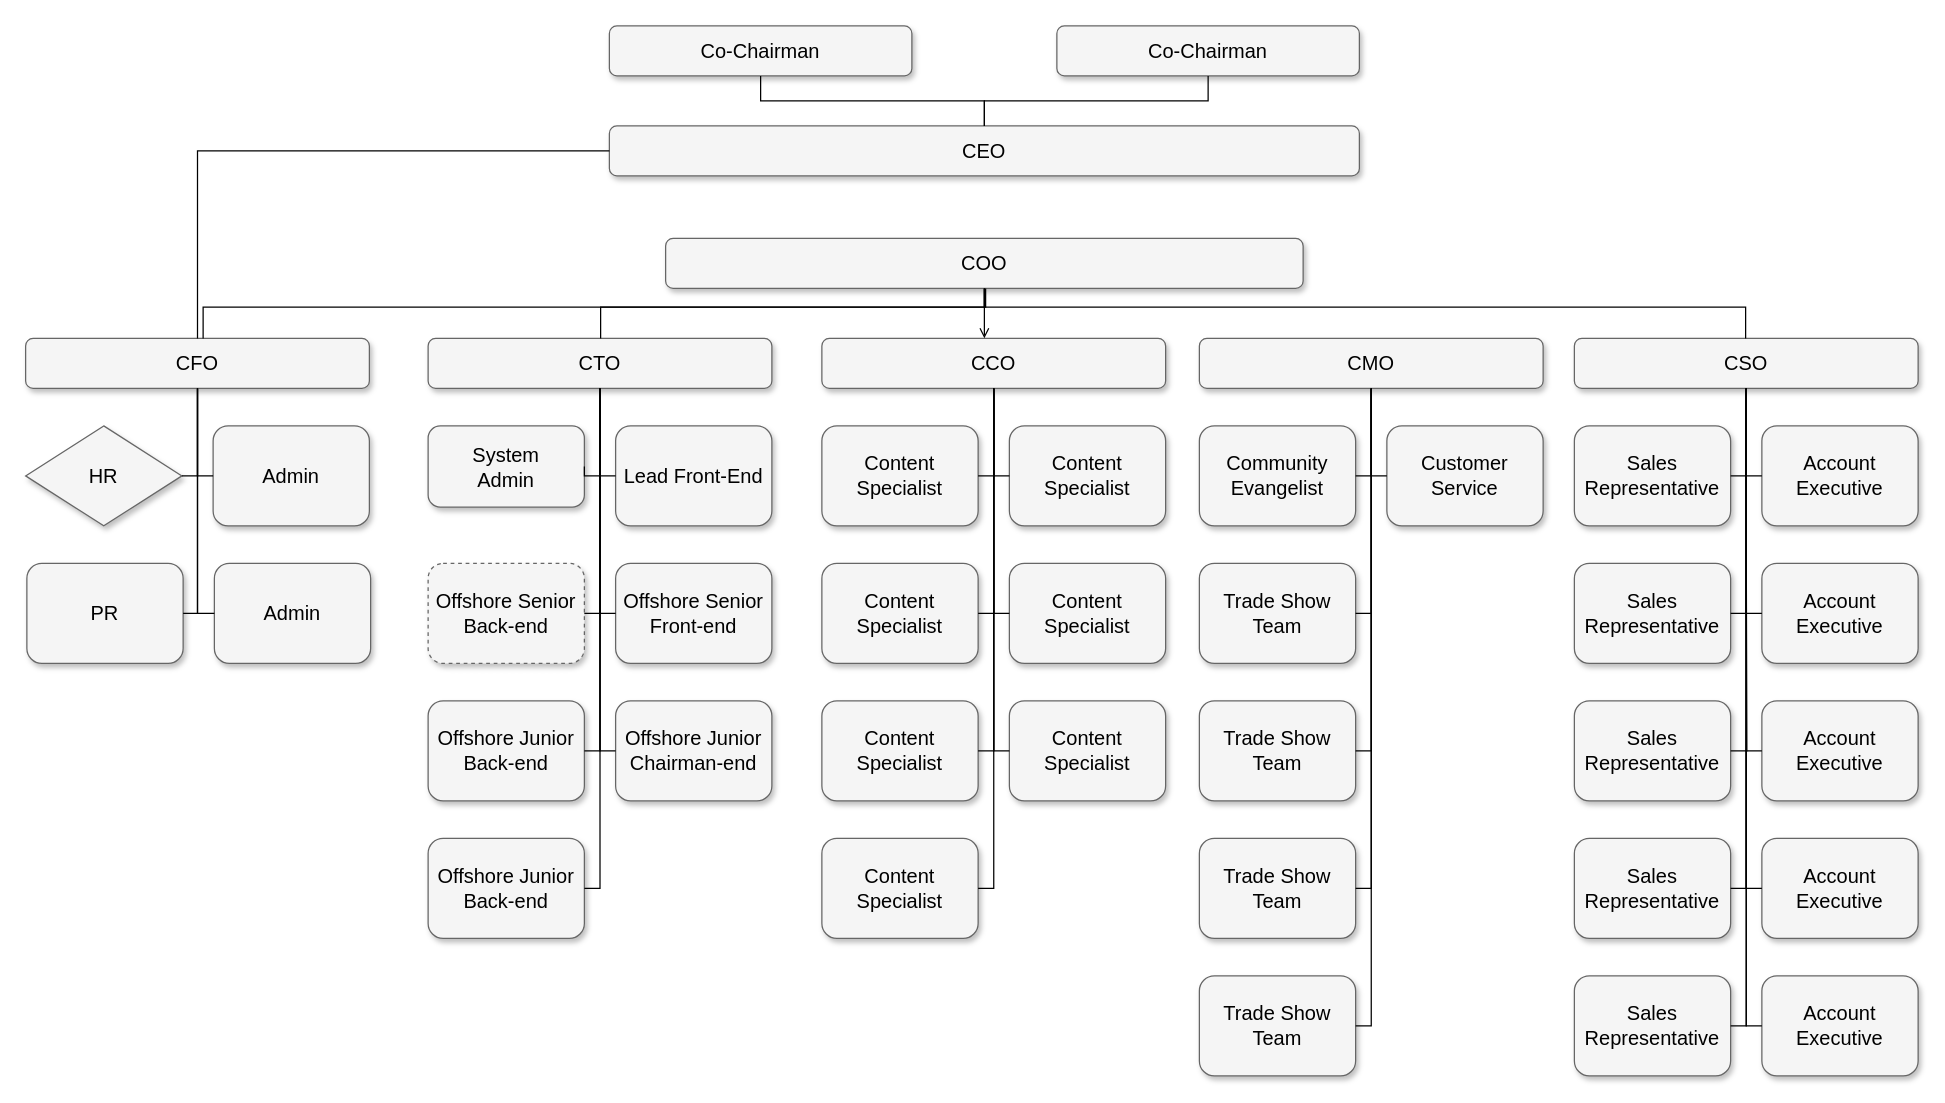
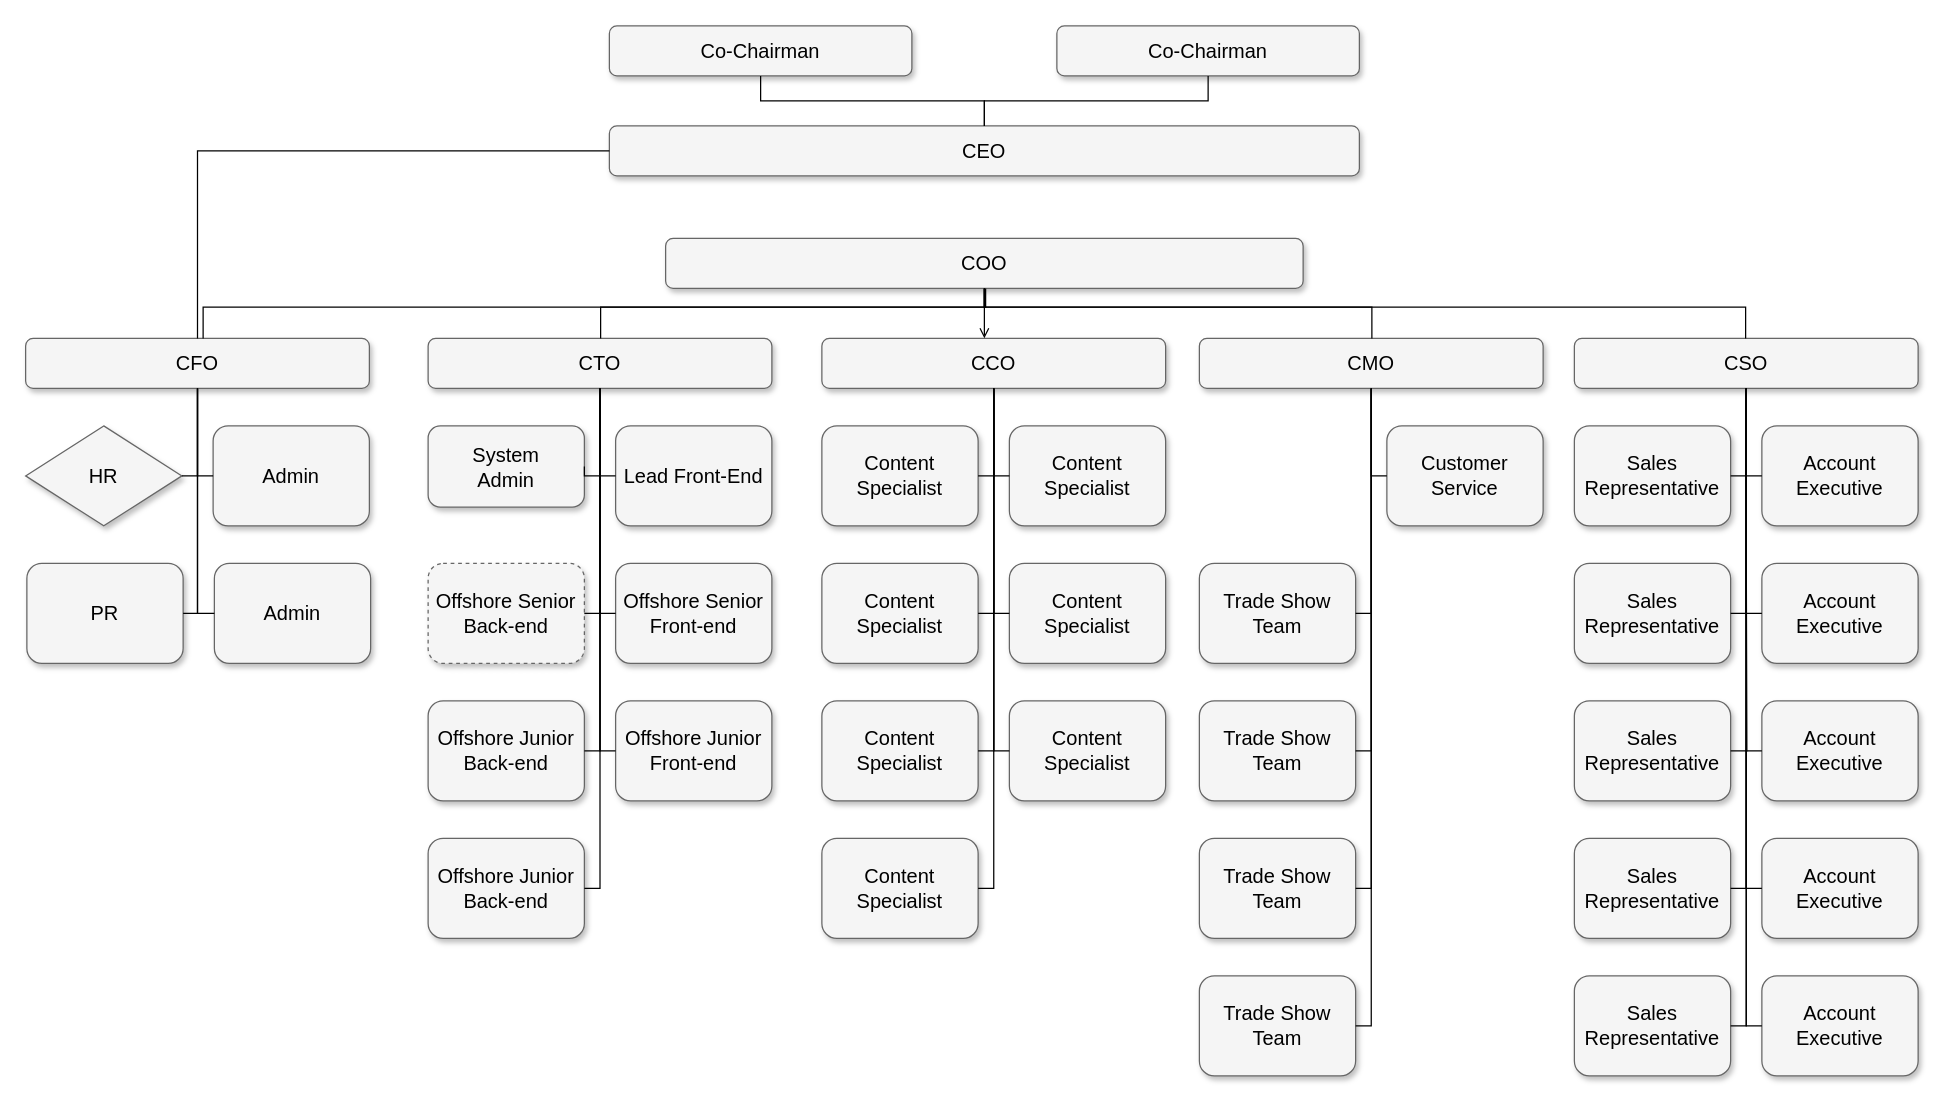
none -> (1372, 323)
(1278, 476) -> none
(1363, 476) -> none
(694, 751) -> (694, 751)
